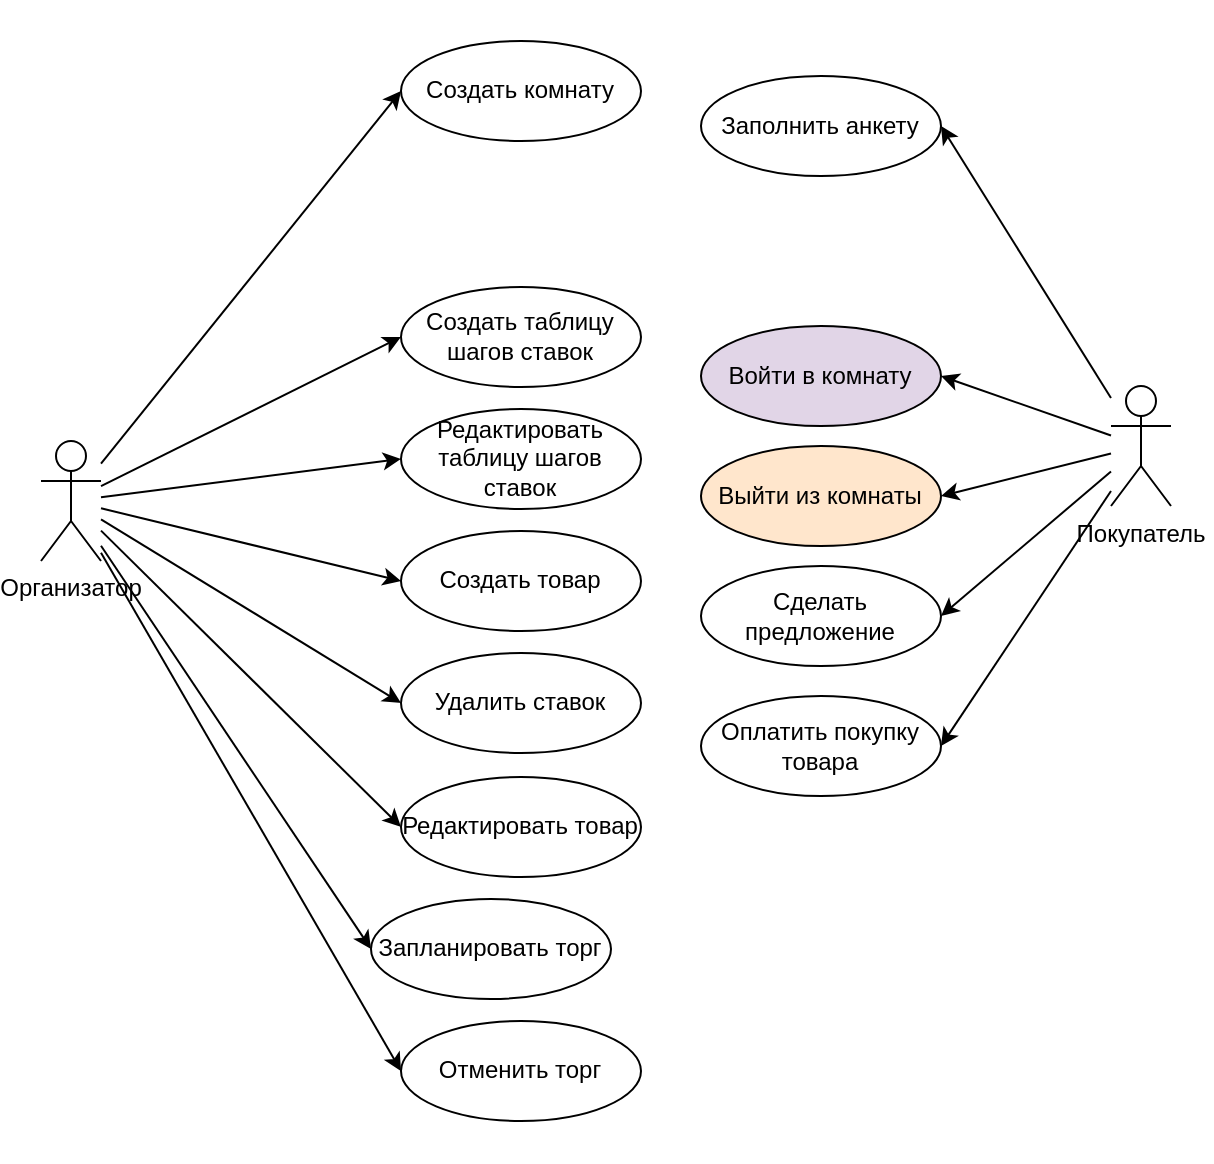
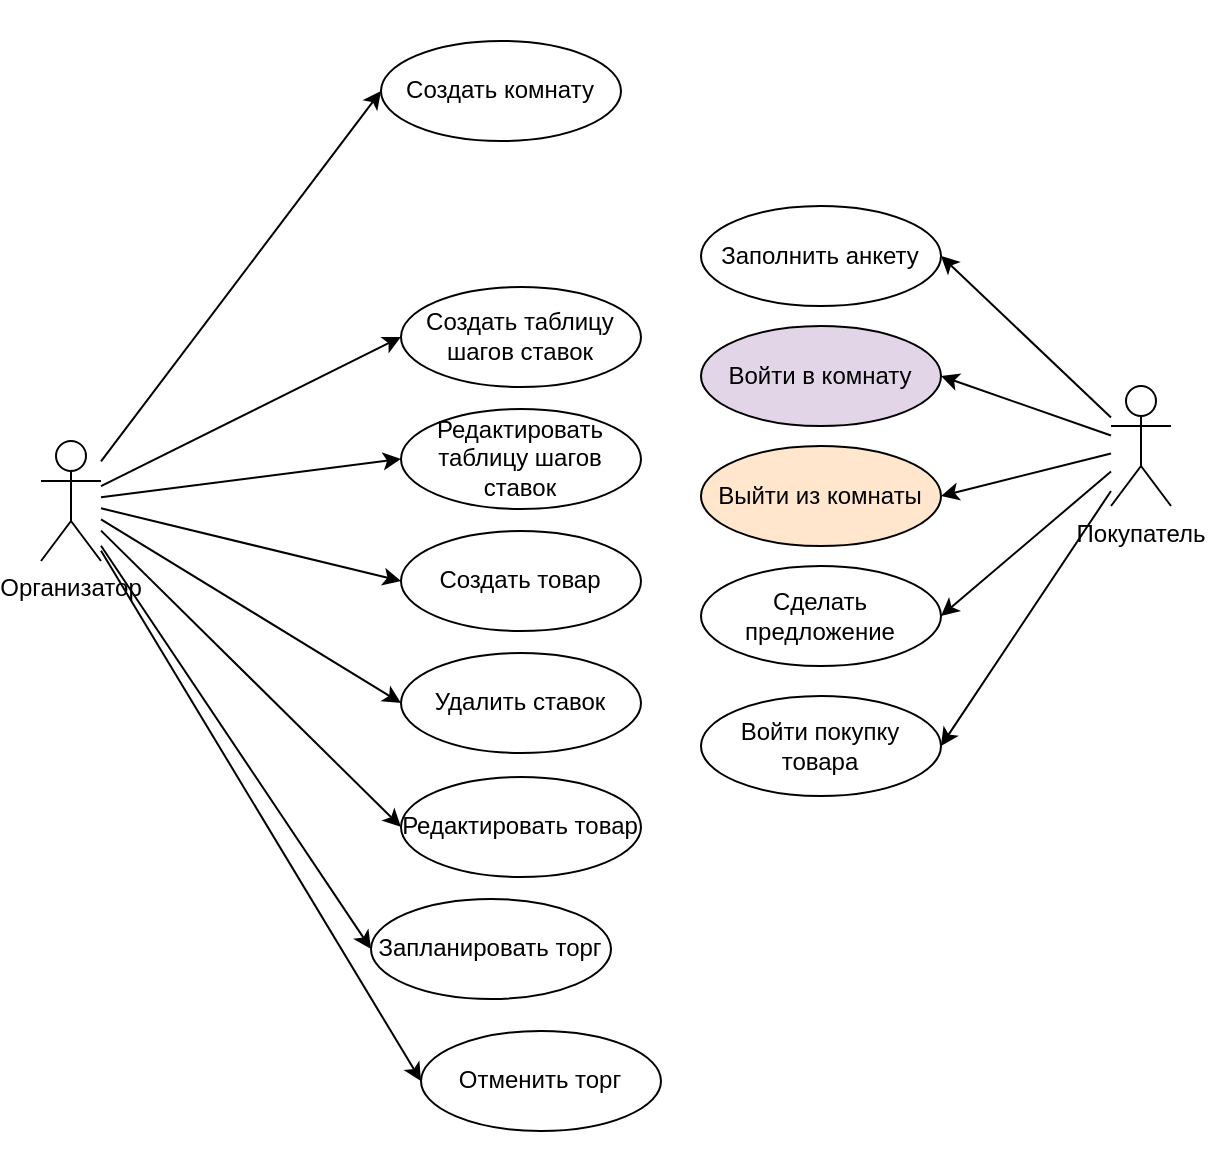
(521, 91) -> (501, 91)
(821, 126) -> (821, 256)
(821, 747) -> (821, 747)
(521, 1071) -> (541, 1081)
